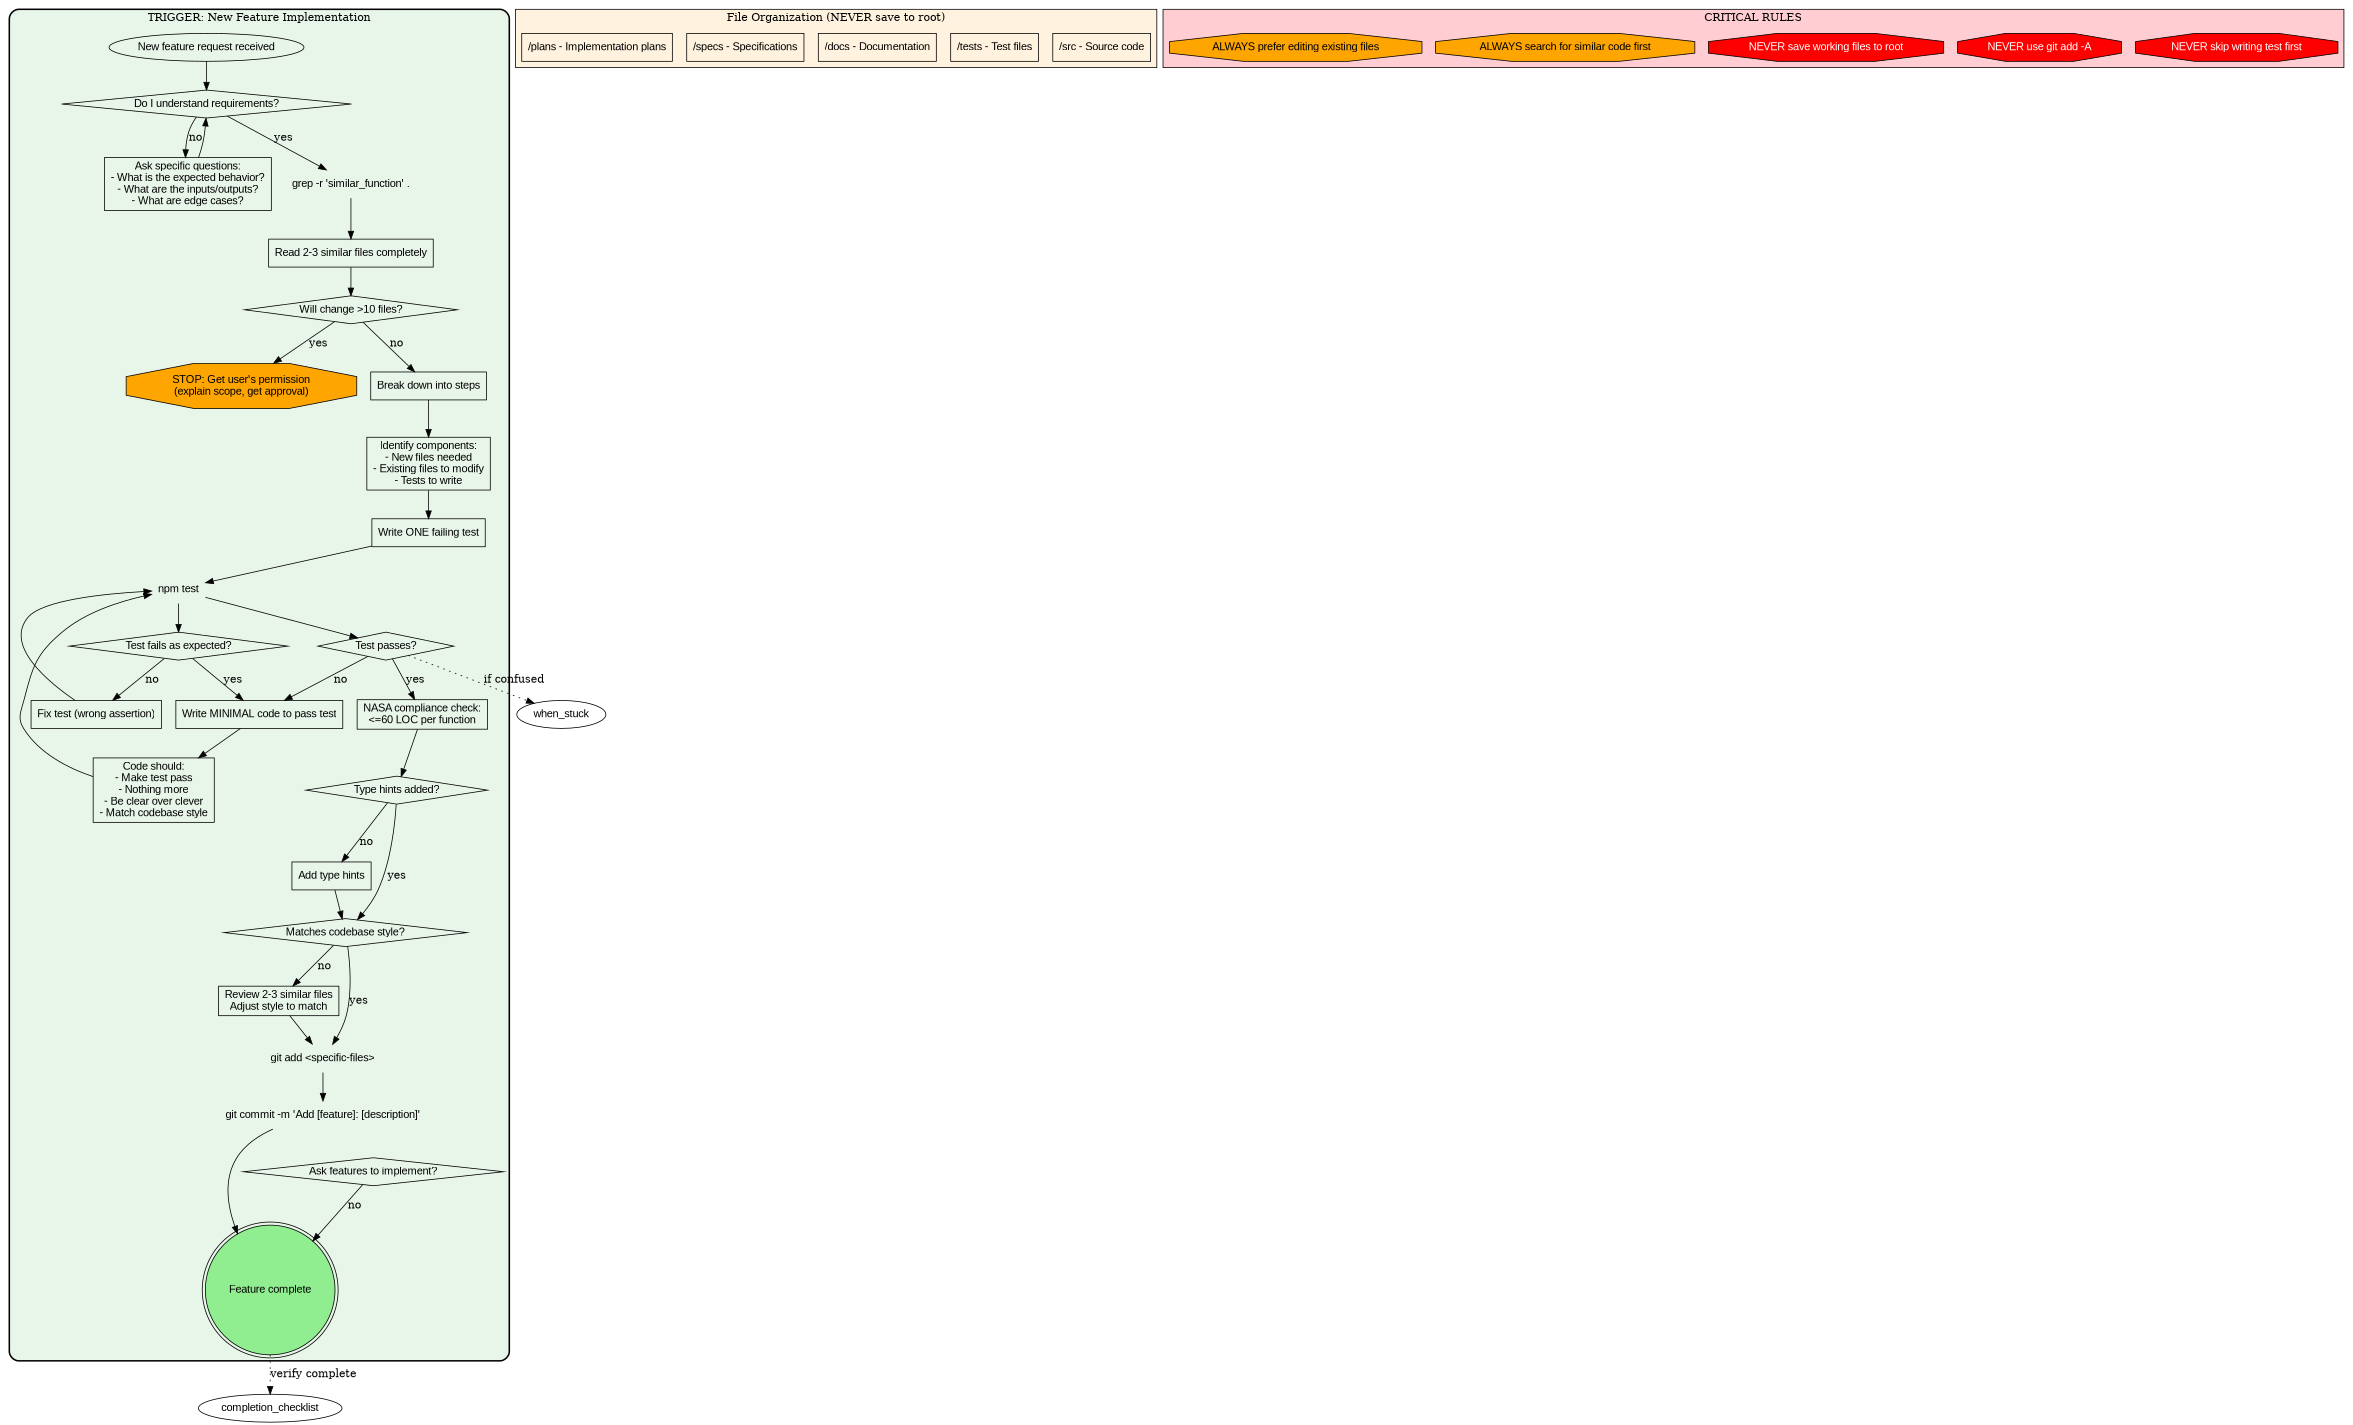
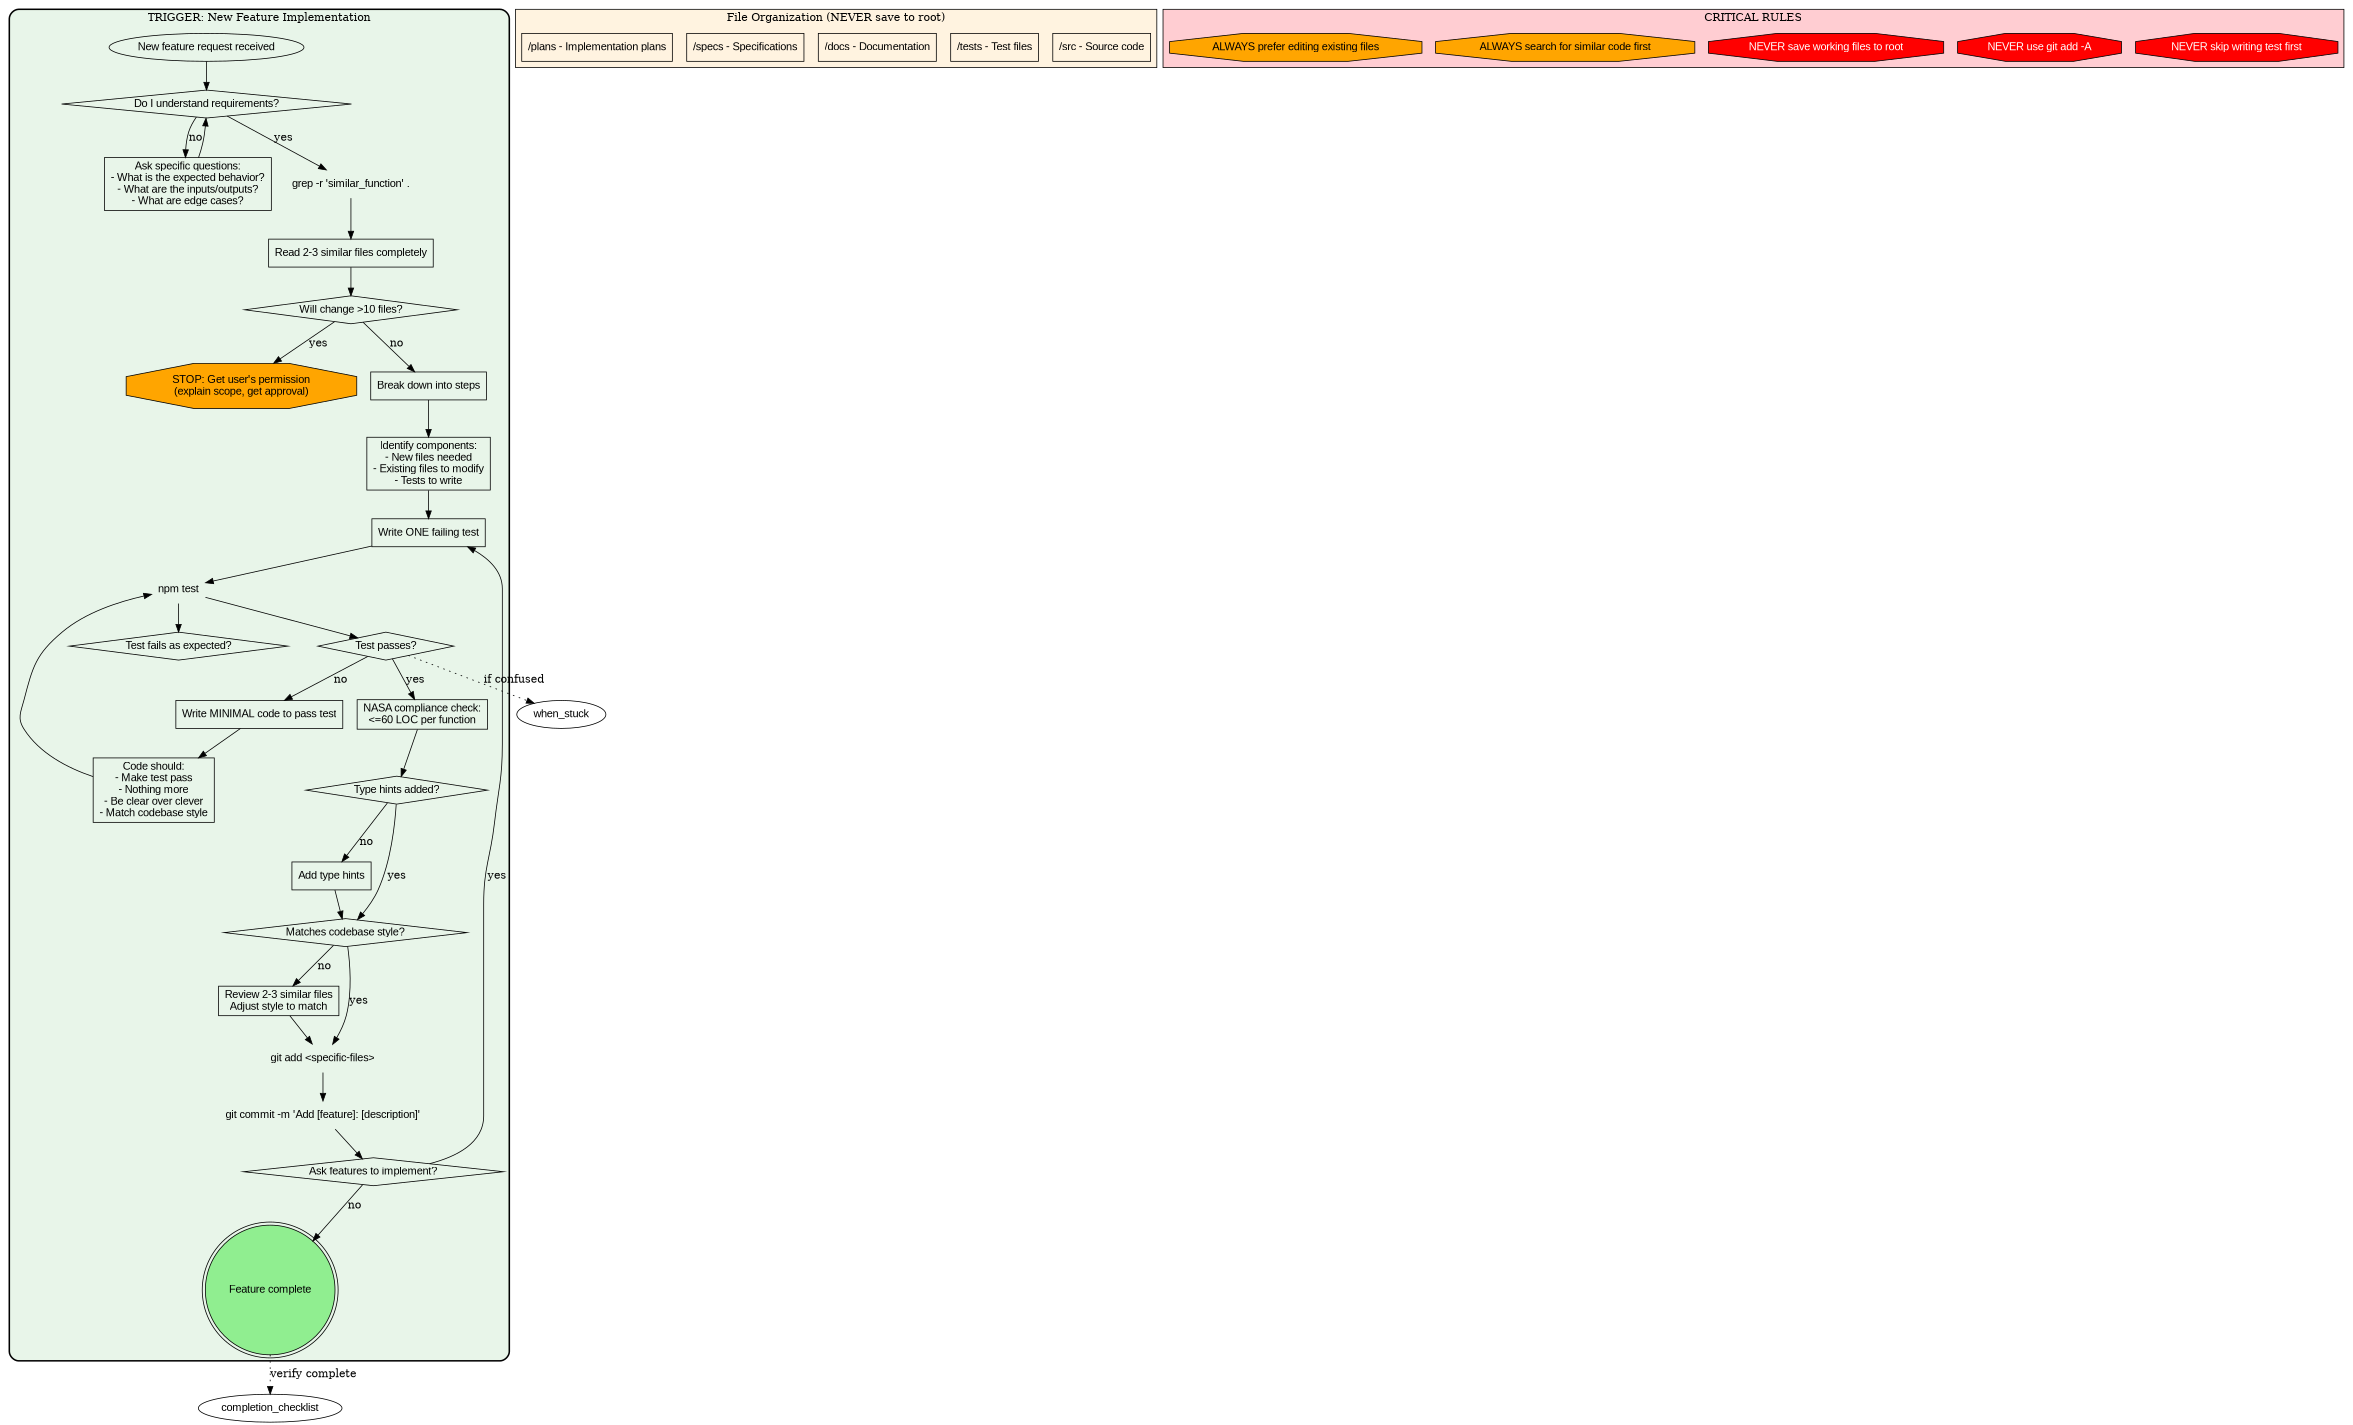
(215, 677) -> none
(96, 714) -> none
none -> (487, 866)
(232, 1169) -> (346, 1141)
